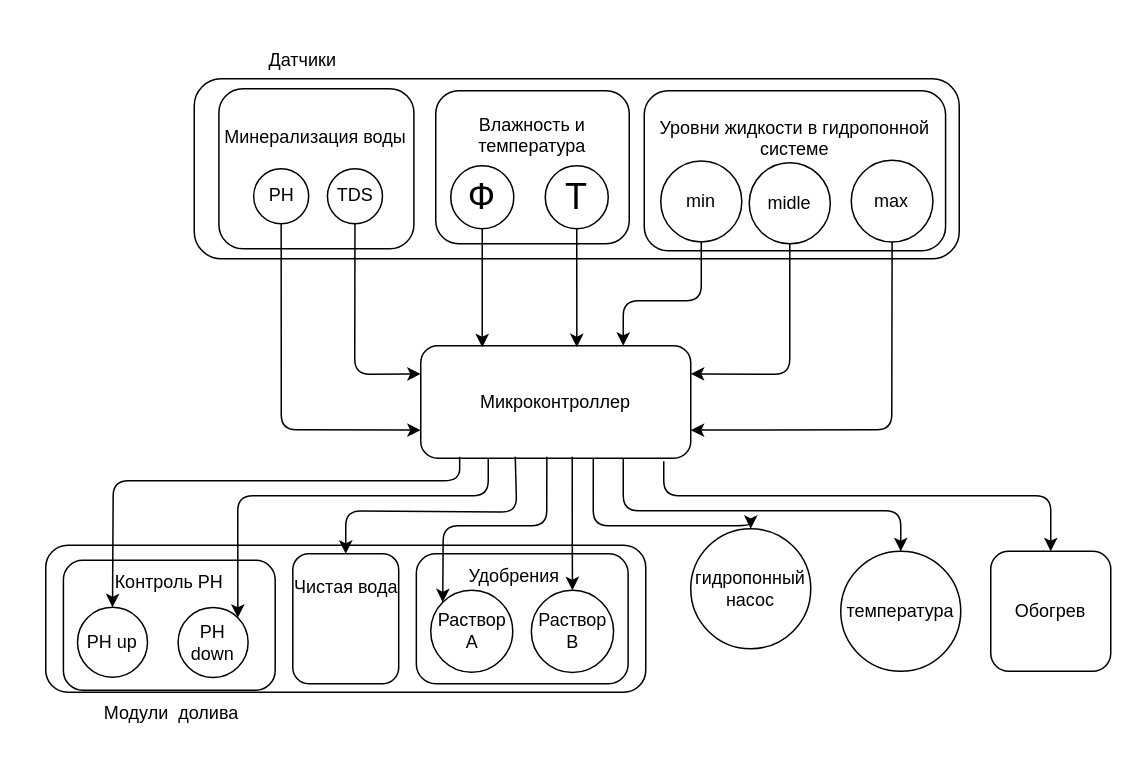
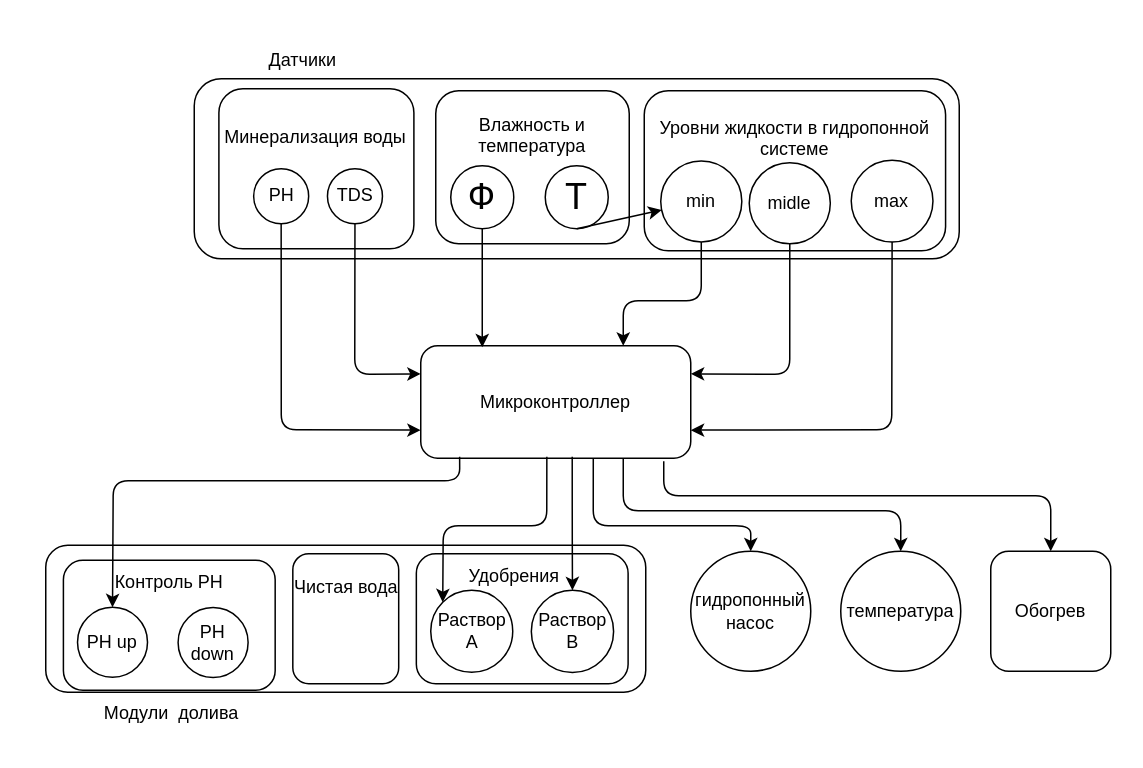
(577, 283) -> (614, 221)
(326, 496) -> none
(443, 512) -> none
(751, 589) -> (751, 611)
